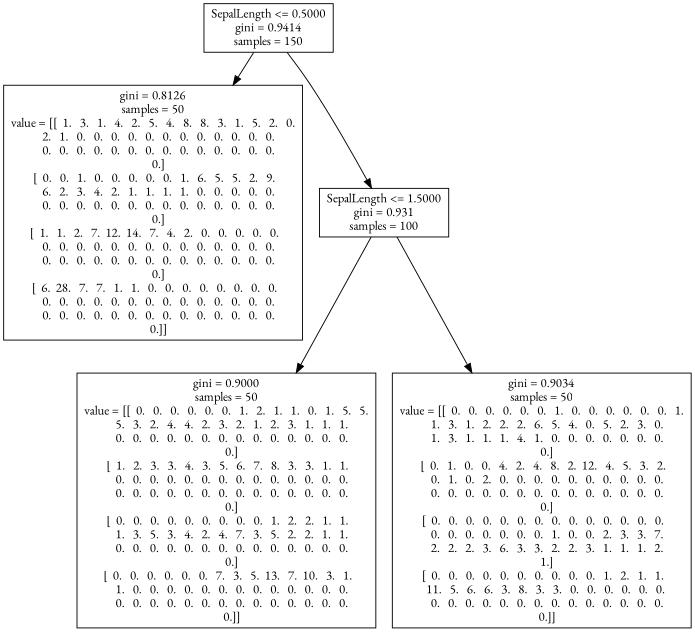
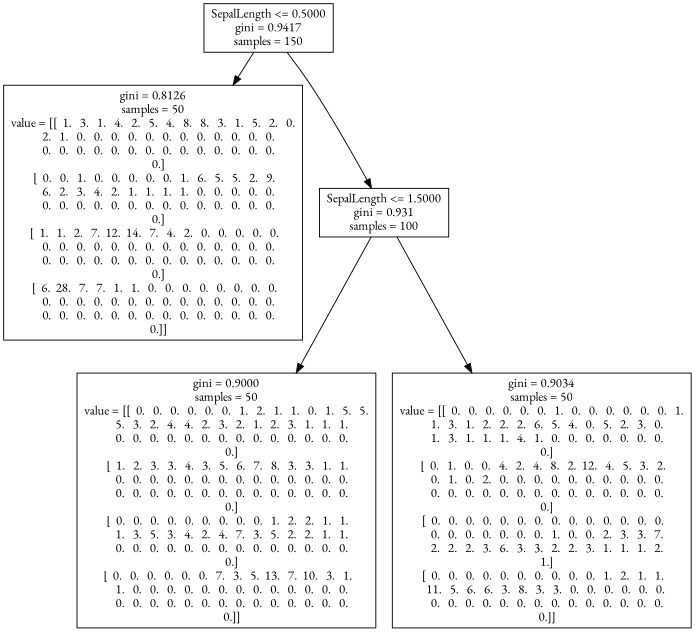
(269, 28) -> (269, 28)
